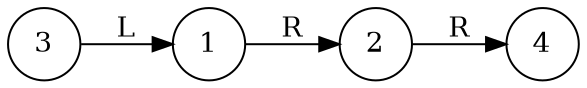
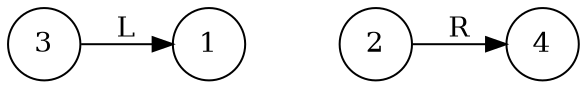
(282, 44) -> none
